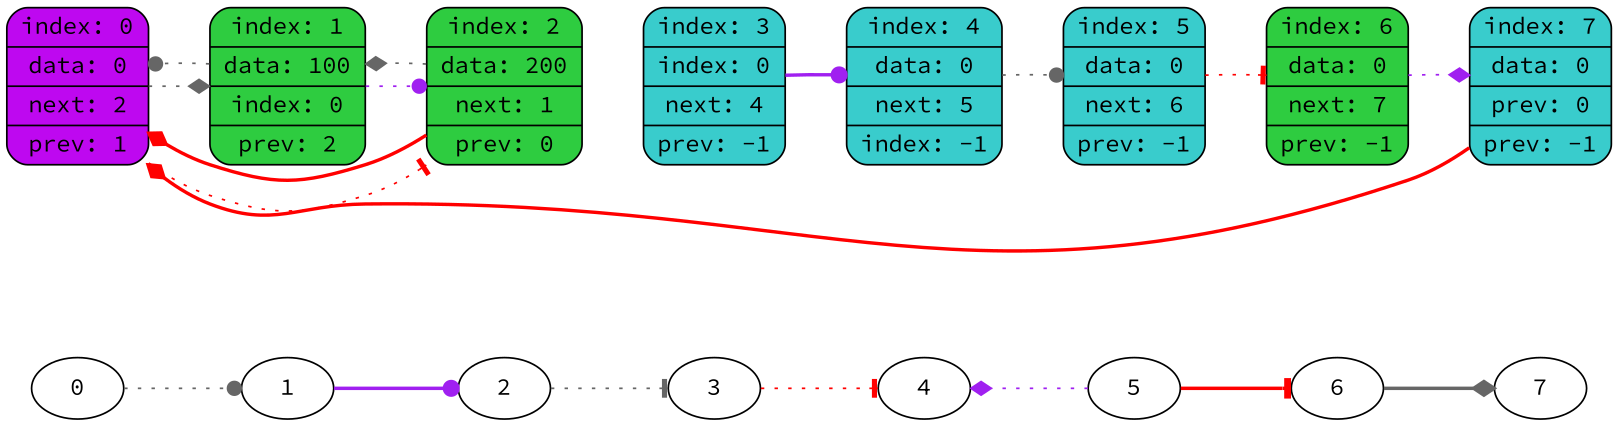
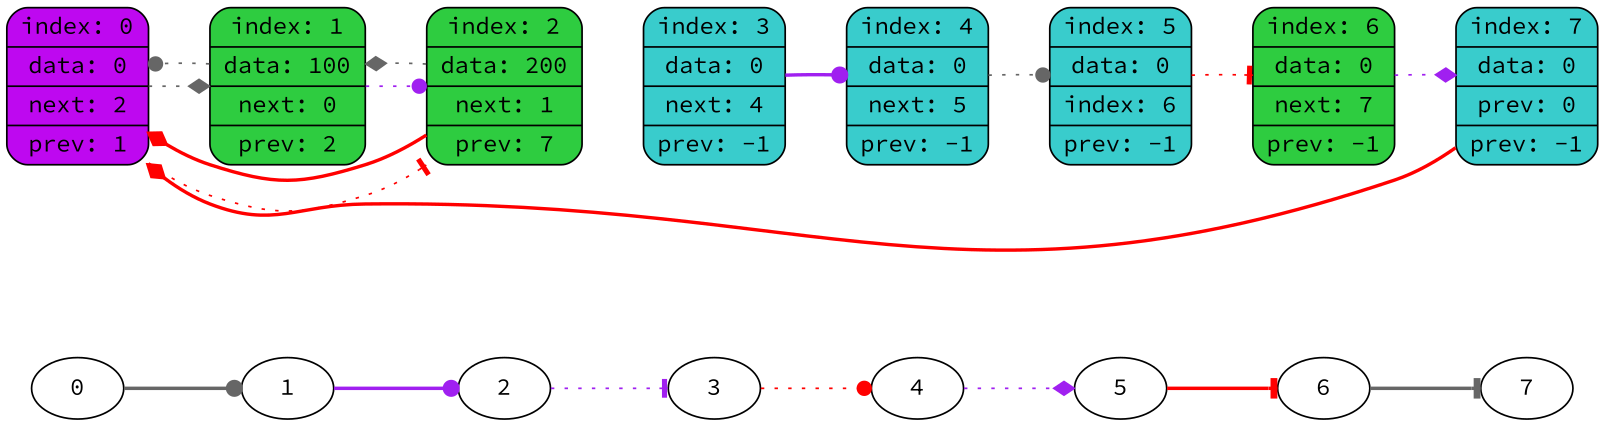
(714, 66) -> (714, 66)
(288, 105) -> (288, 105)
(1134, 105) -> (1121, 105)
(504, 144) -> (504, 144)
(924, 144) -> (917, 144)
(176, 388) -> (176, 388)
(605, 388) -> (605, 388)
(815, 388) -> (809, 388)
(1040, 388) -> (1009, 388)
(1429, 388) -> (1421, 388)
